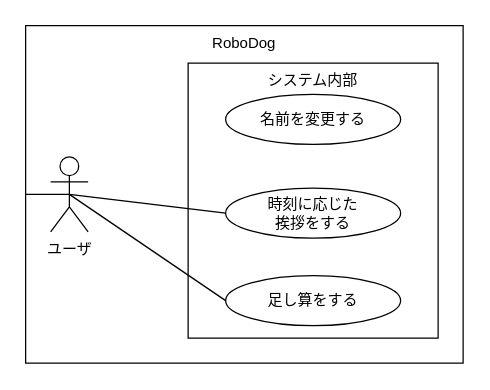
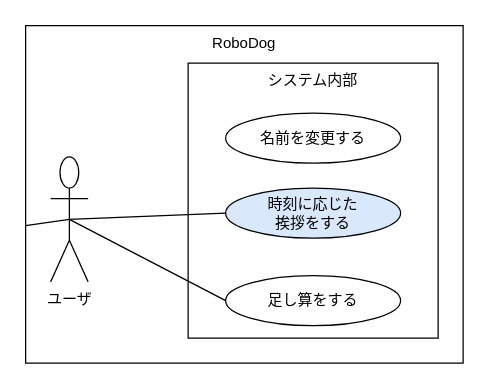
(313, 119) -> (313, 138)
(69, 194) -> (69, 219)
(313, 213) -> (313, 213)
